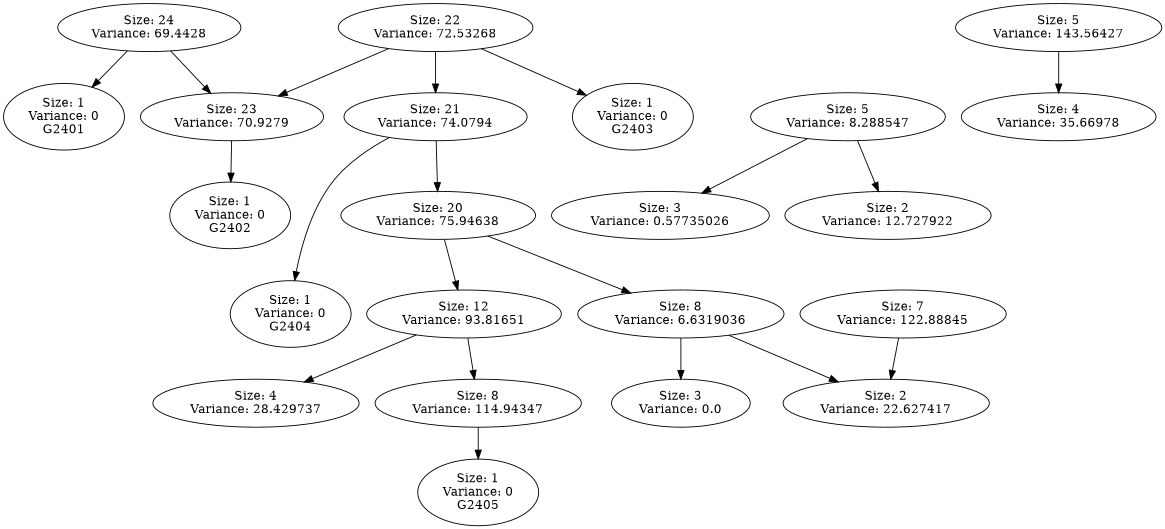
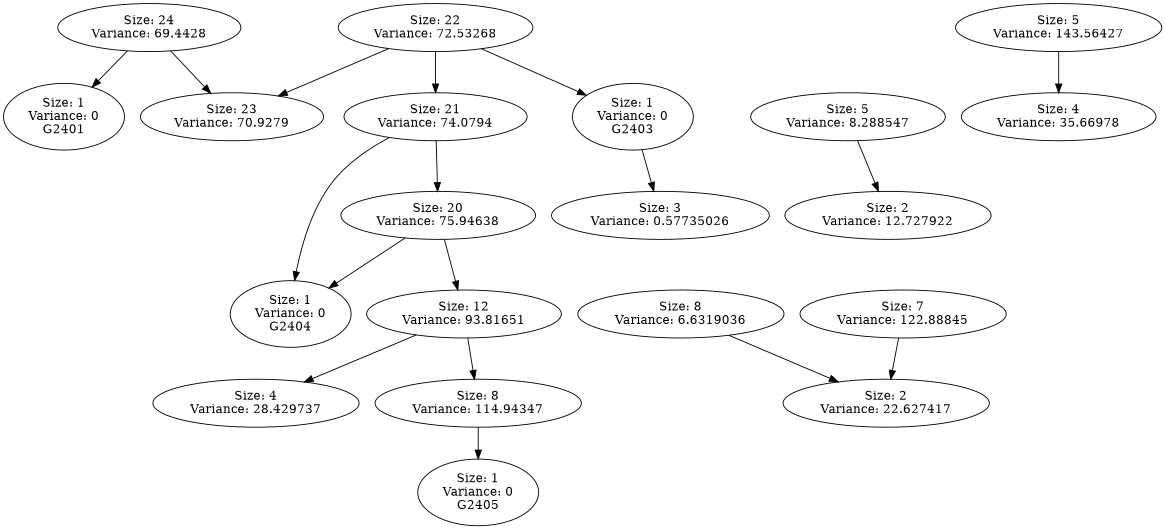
(759, 164) -> (647, 166)
(230, 215) -> none
(555, 263) -> (371, 260)
(681, 403) -> none
